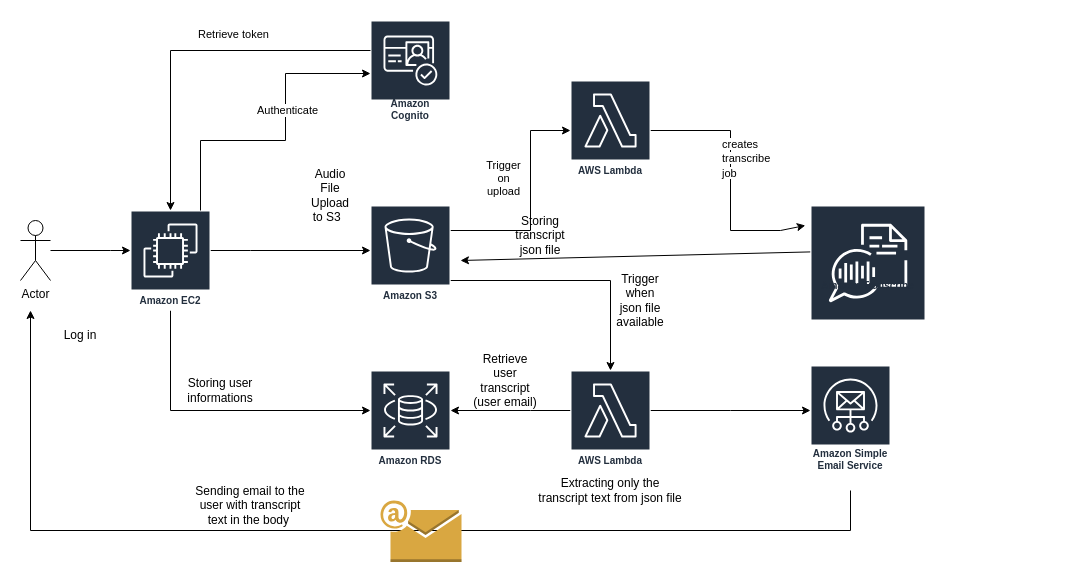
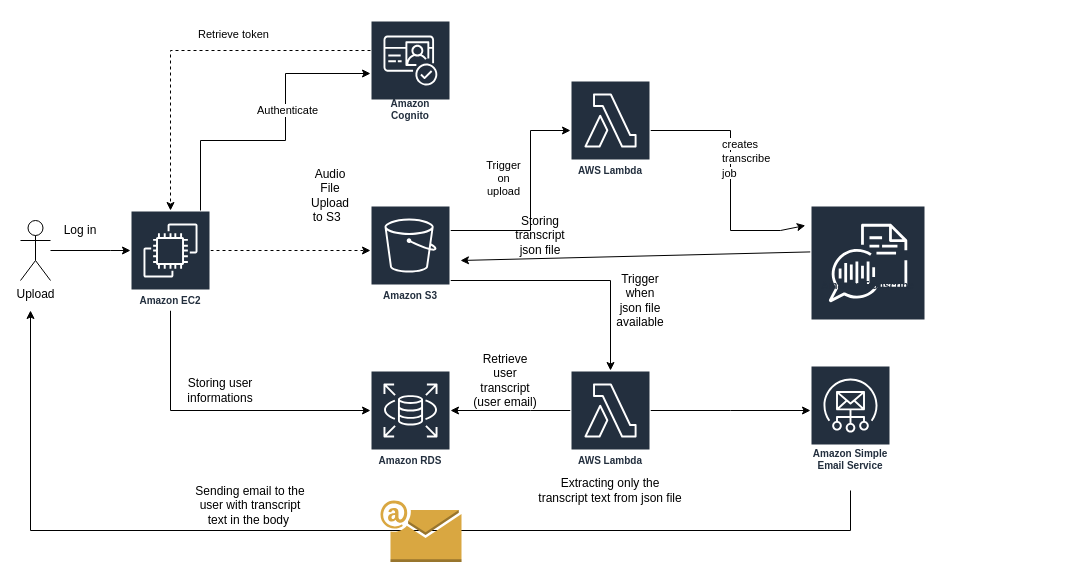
(194, 51) -> (194, 51)
(287, 251) -> (287, 251)
(36, 295) -> (36, 295)
(81, 336) -> (81, 231)
